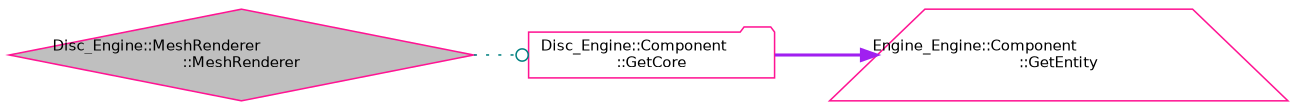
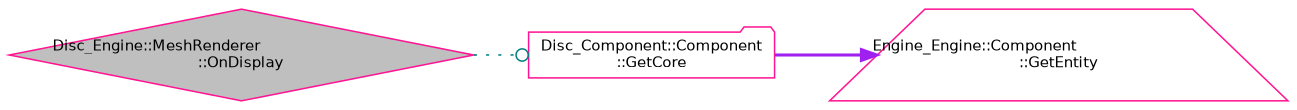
(241, 55) -> (241, 55)
(652, 55) -> (652, 55)
